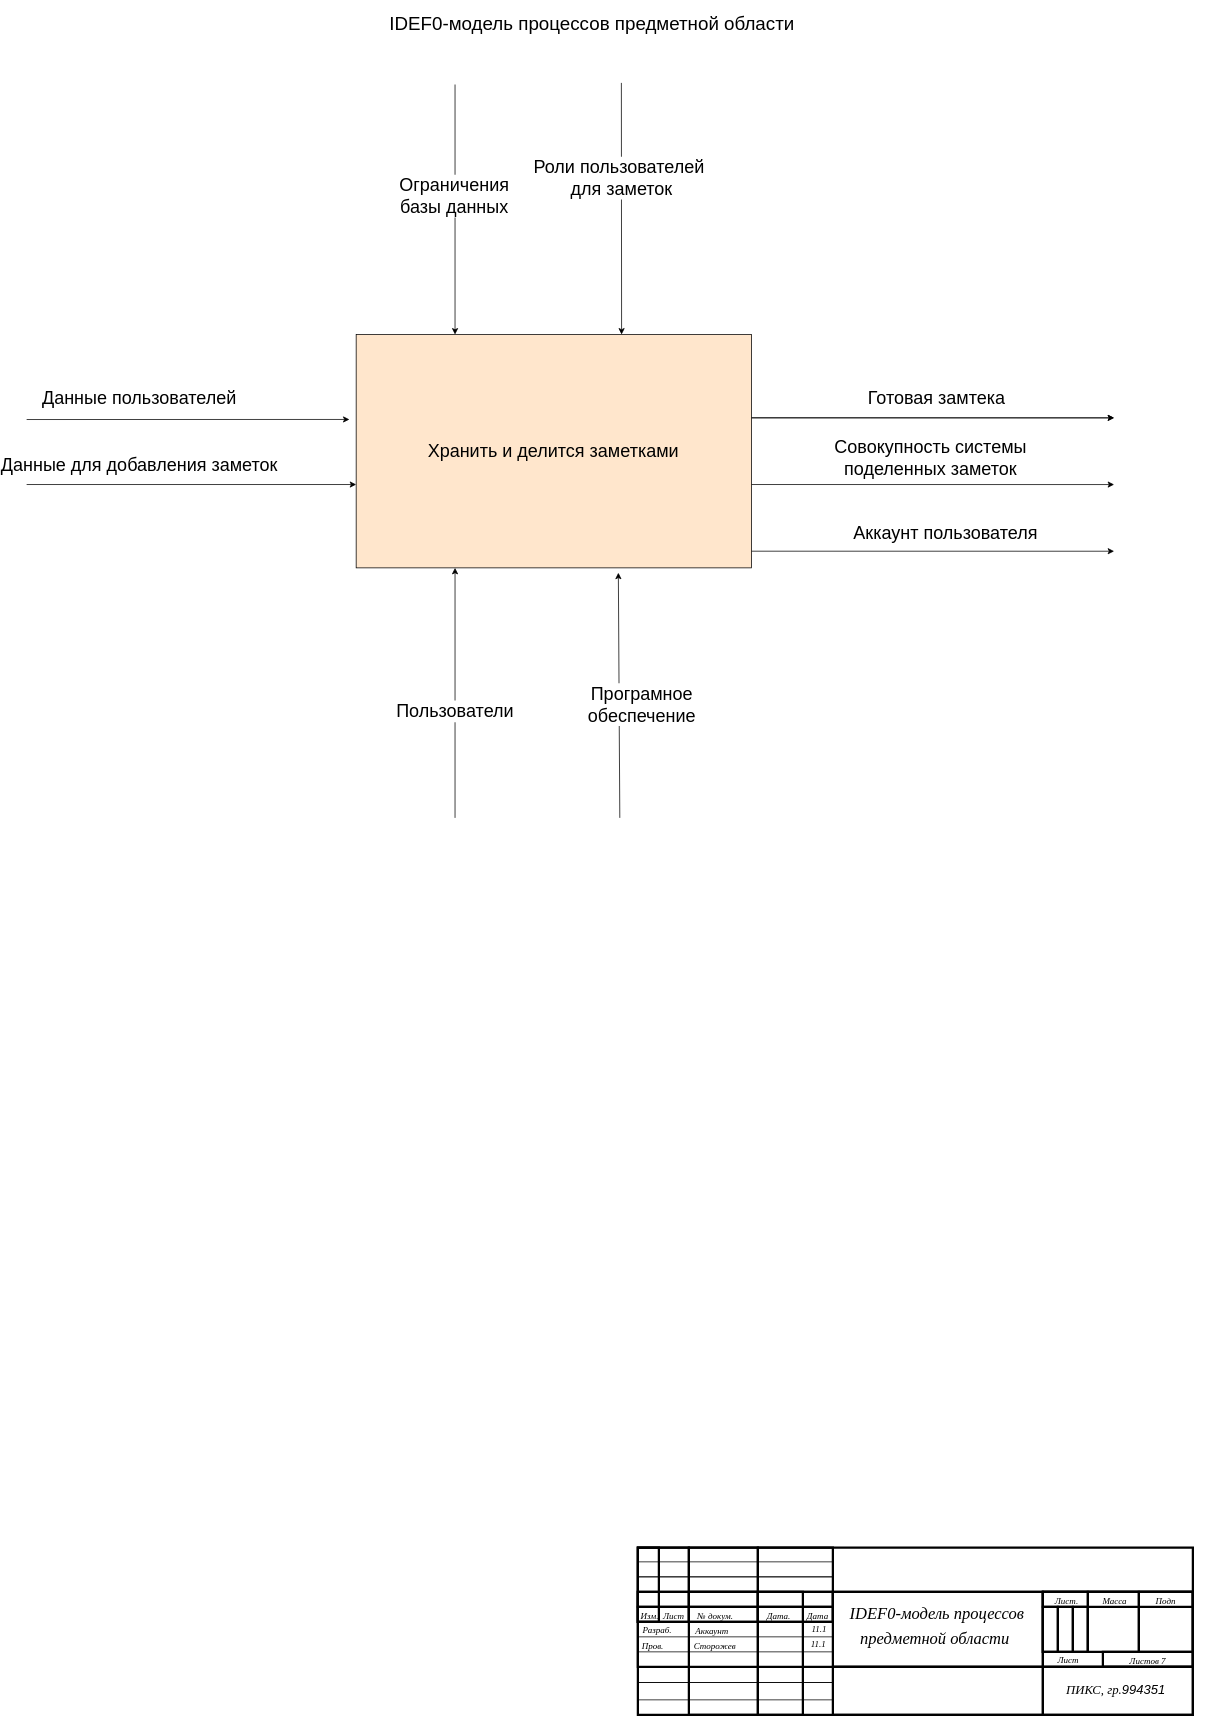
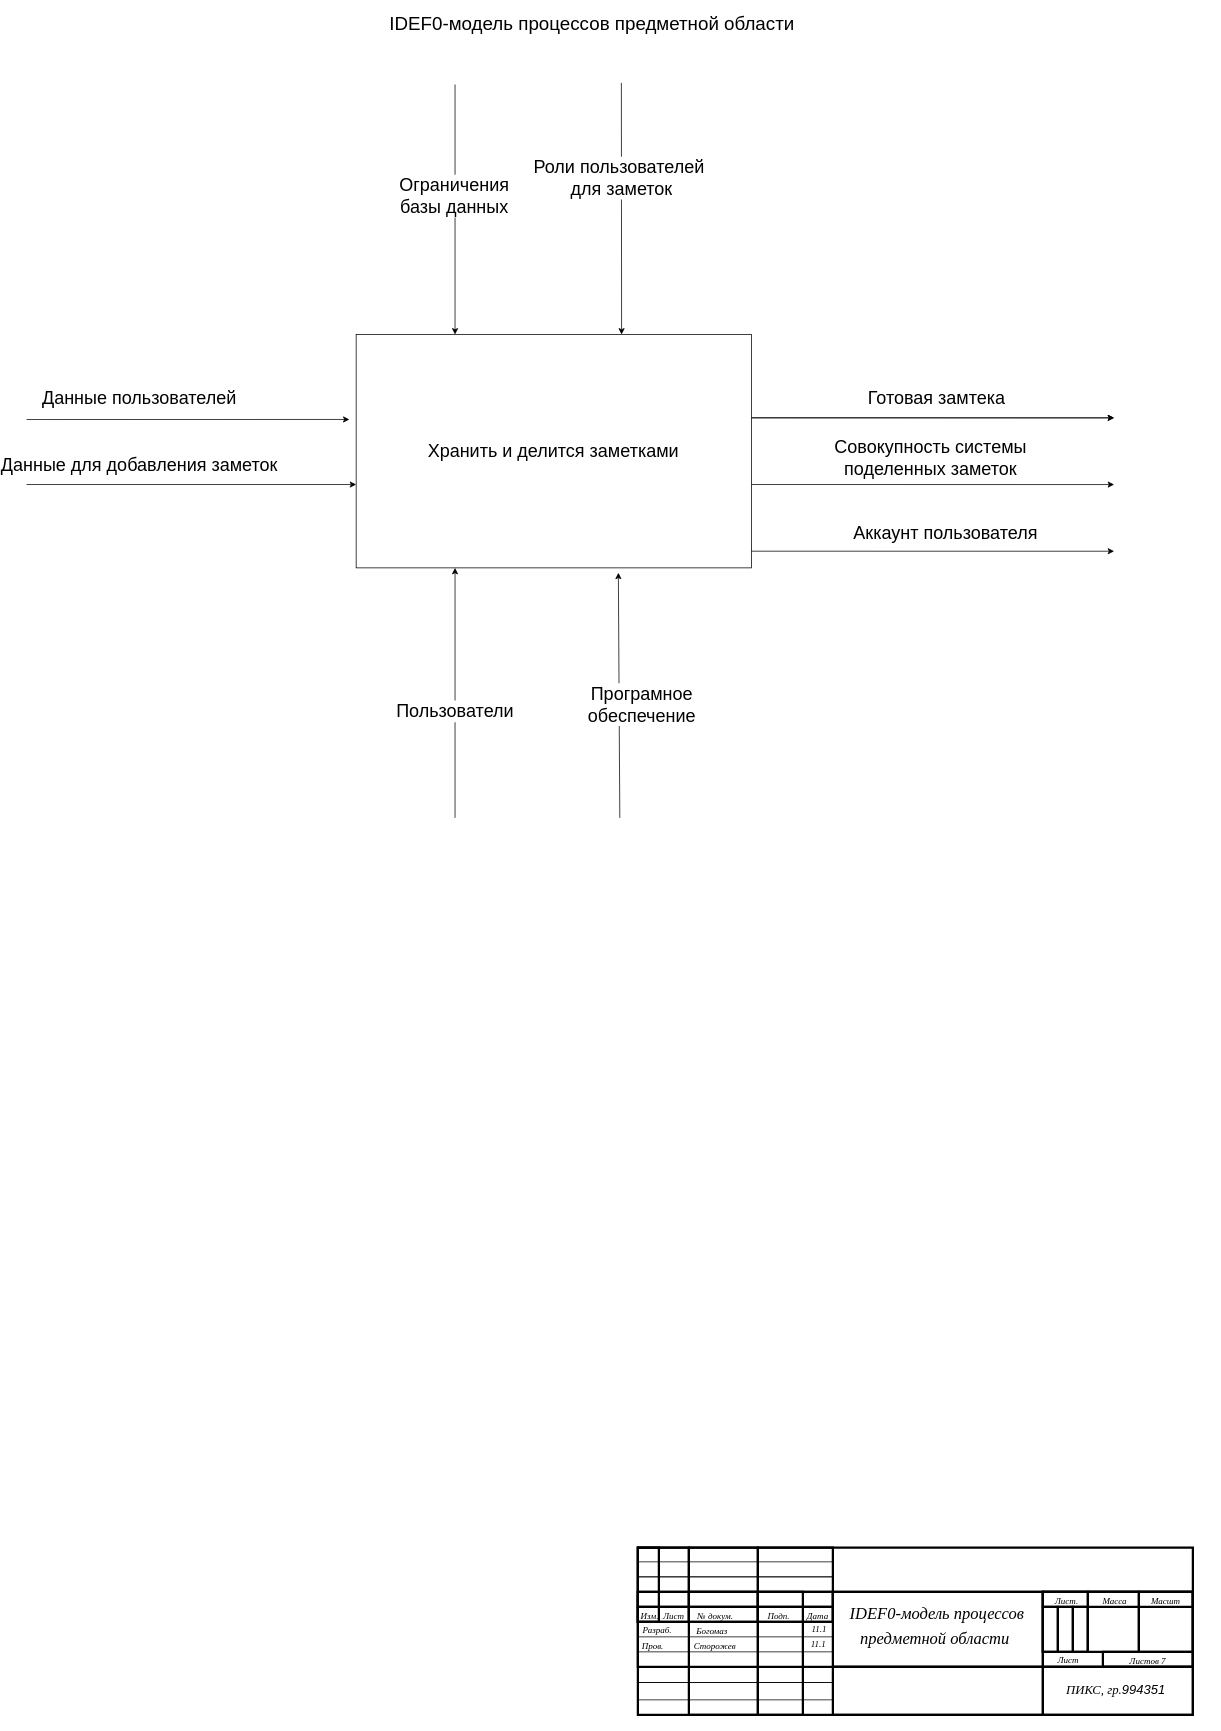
(554, 451) -> (554, 451)
(1166, 1601) -> (1166, 1601)
(779, 1616) -> (779, 1616)
(712, 1631) -> (712, 1631)
